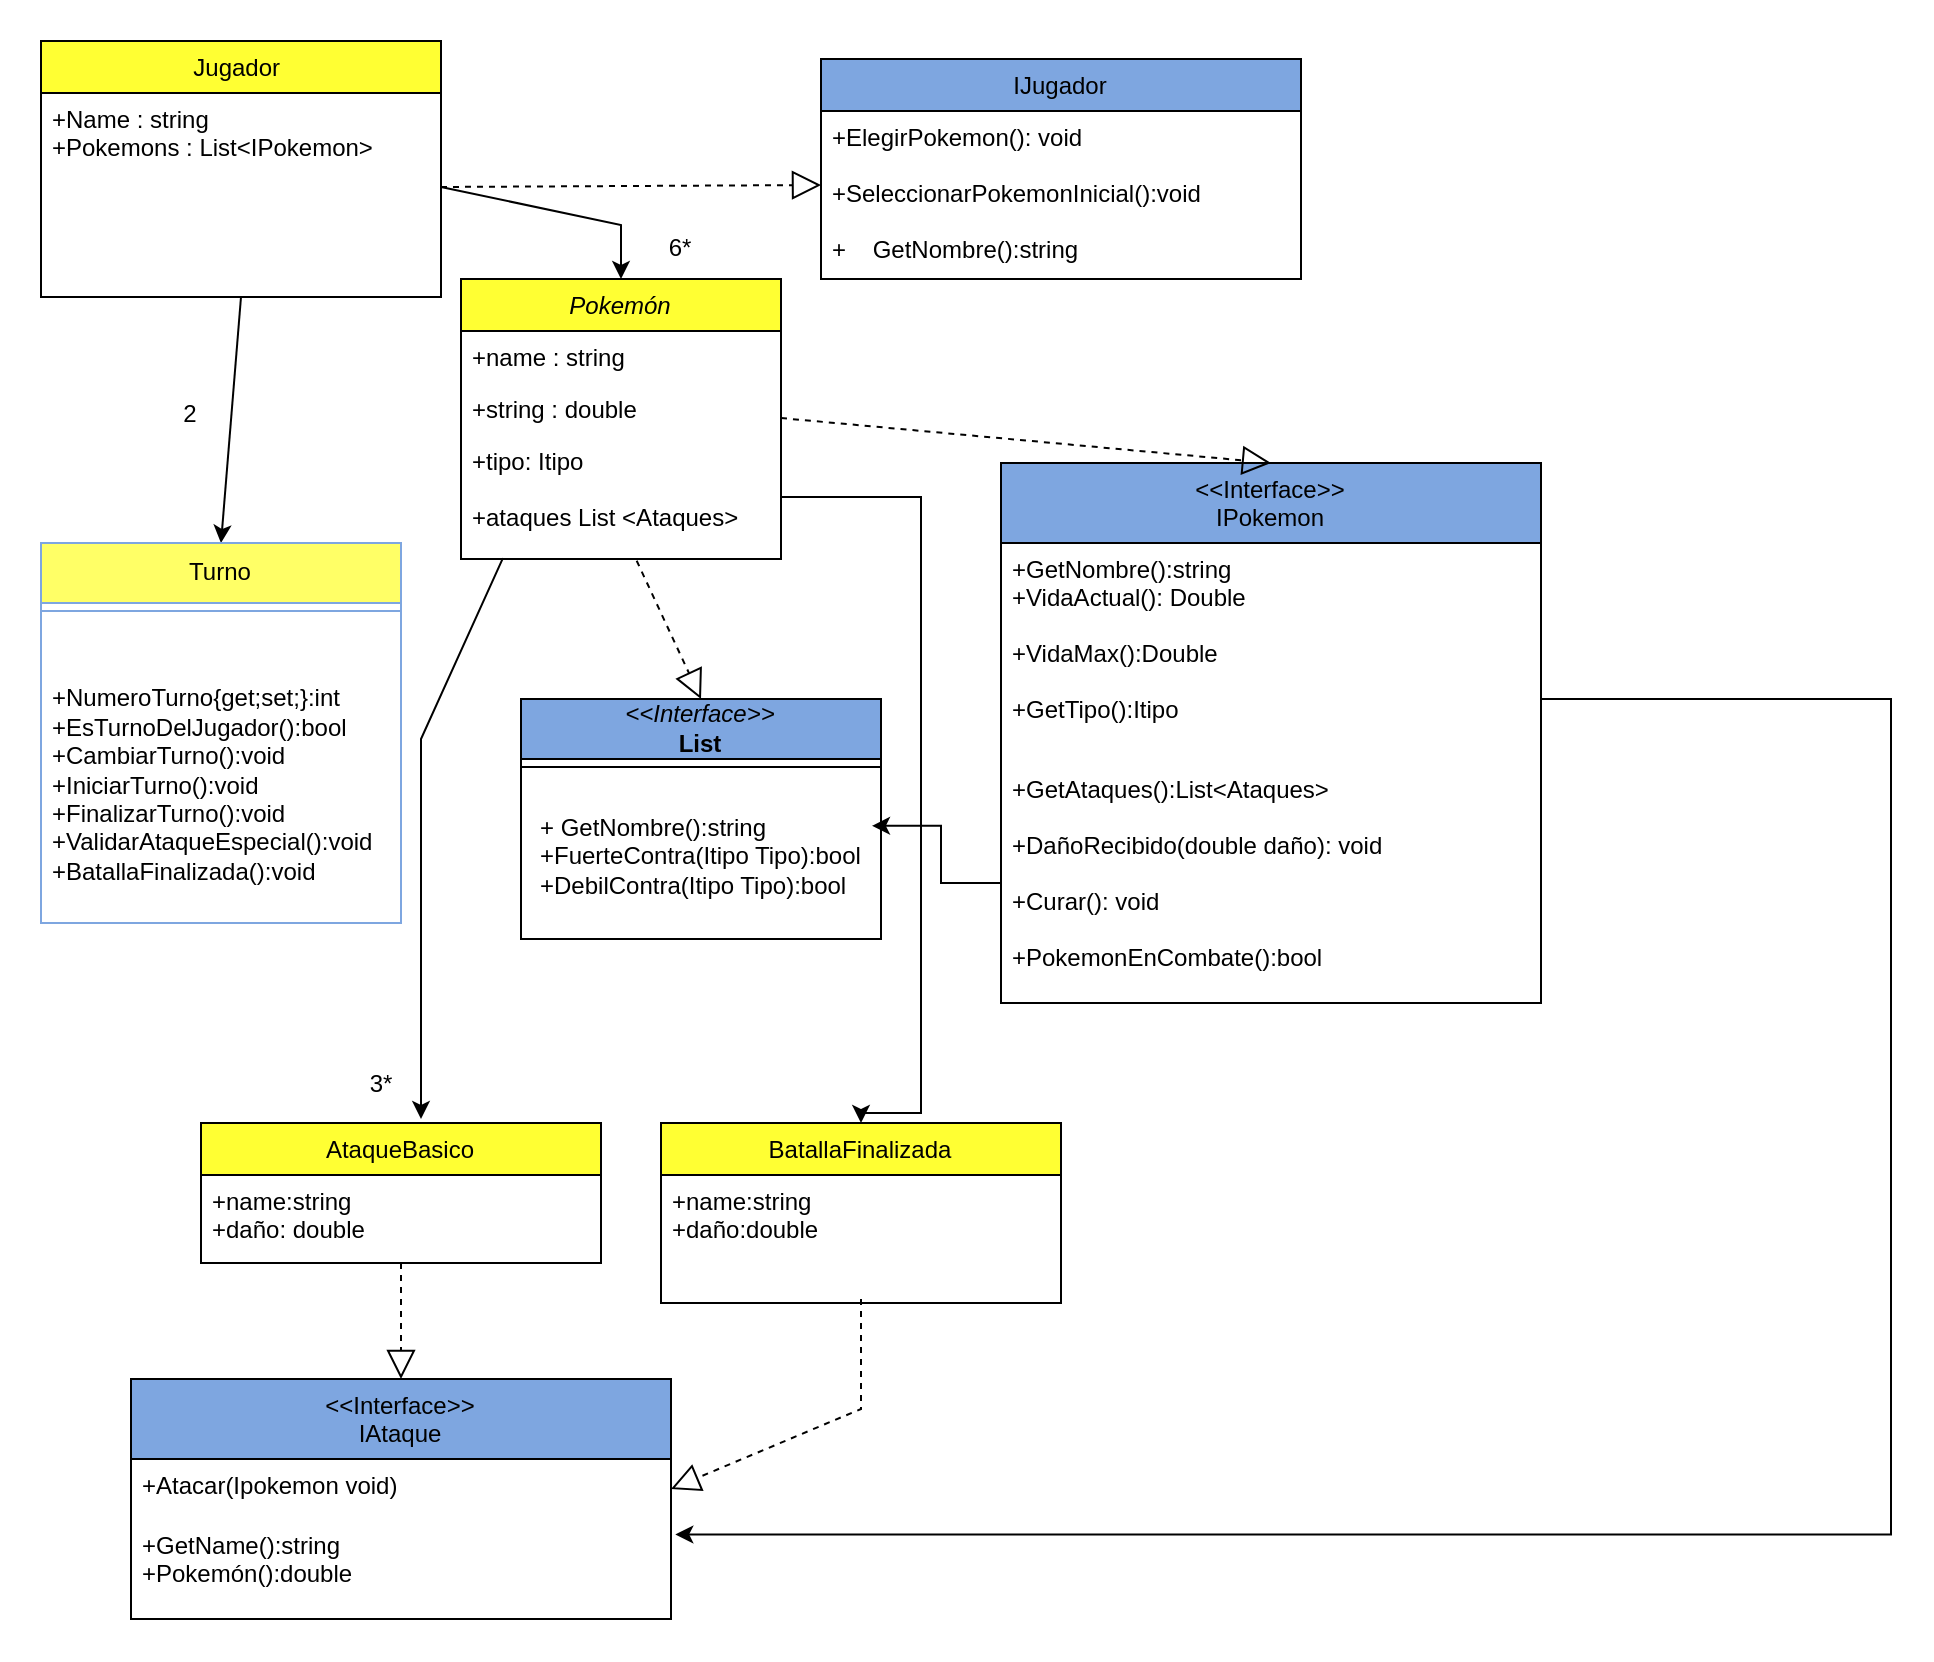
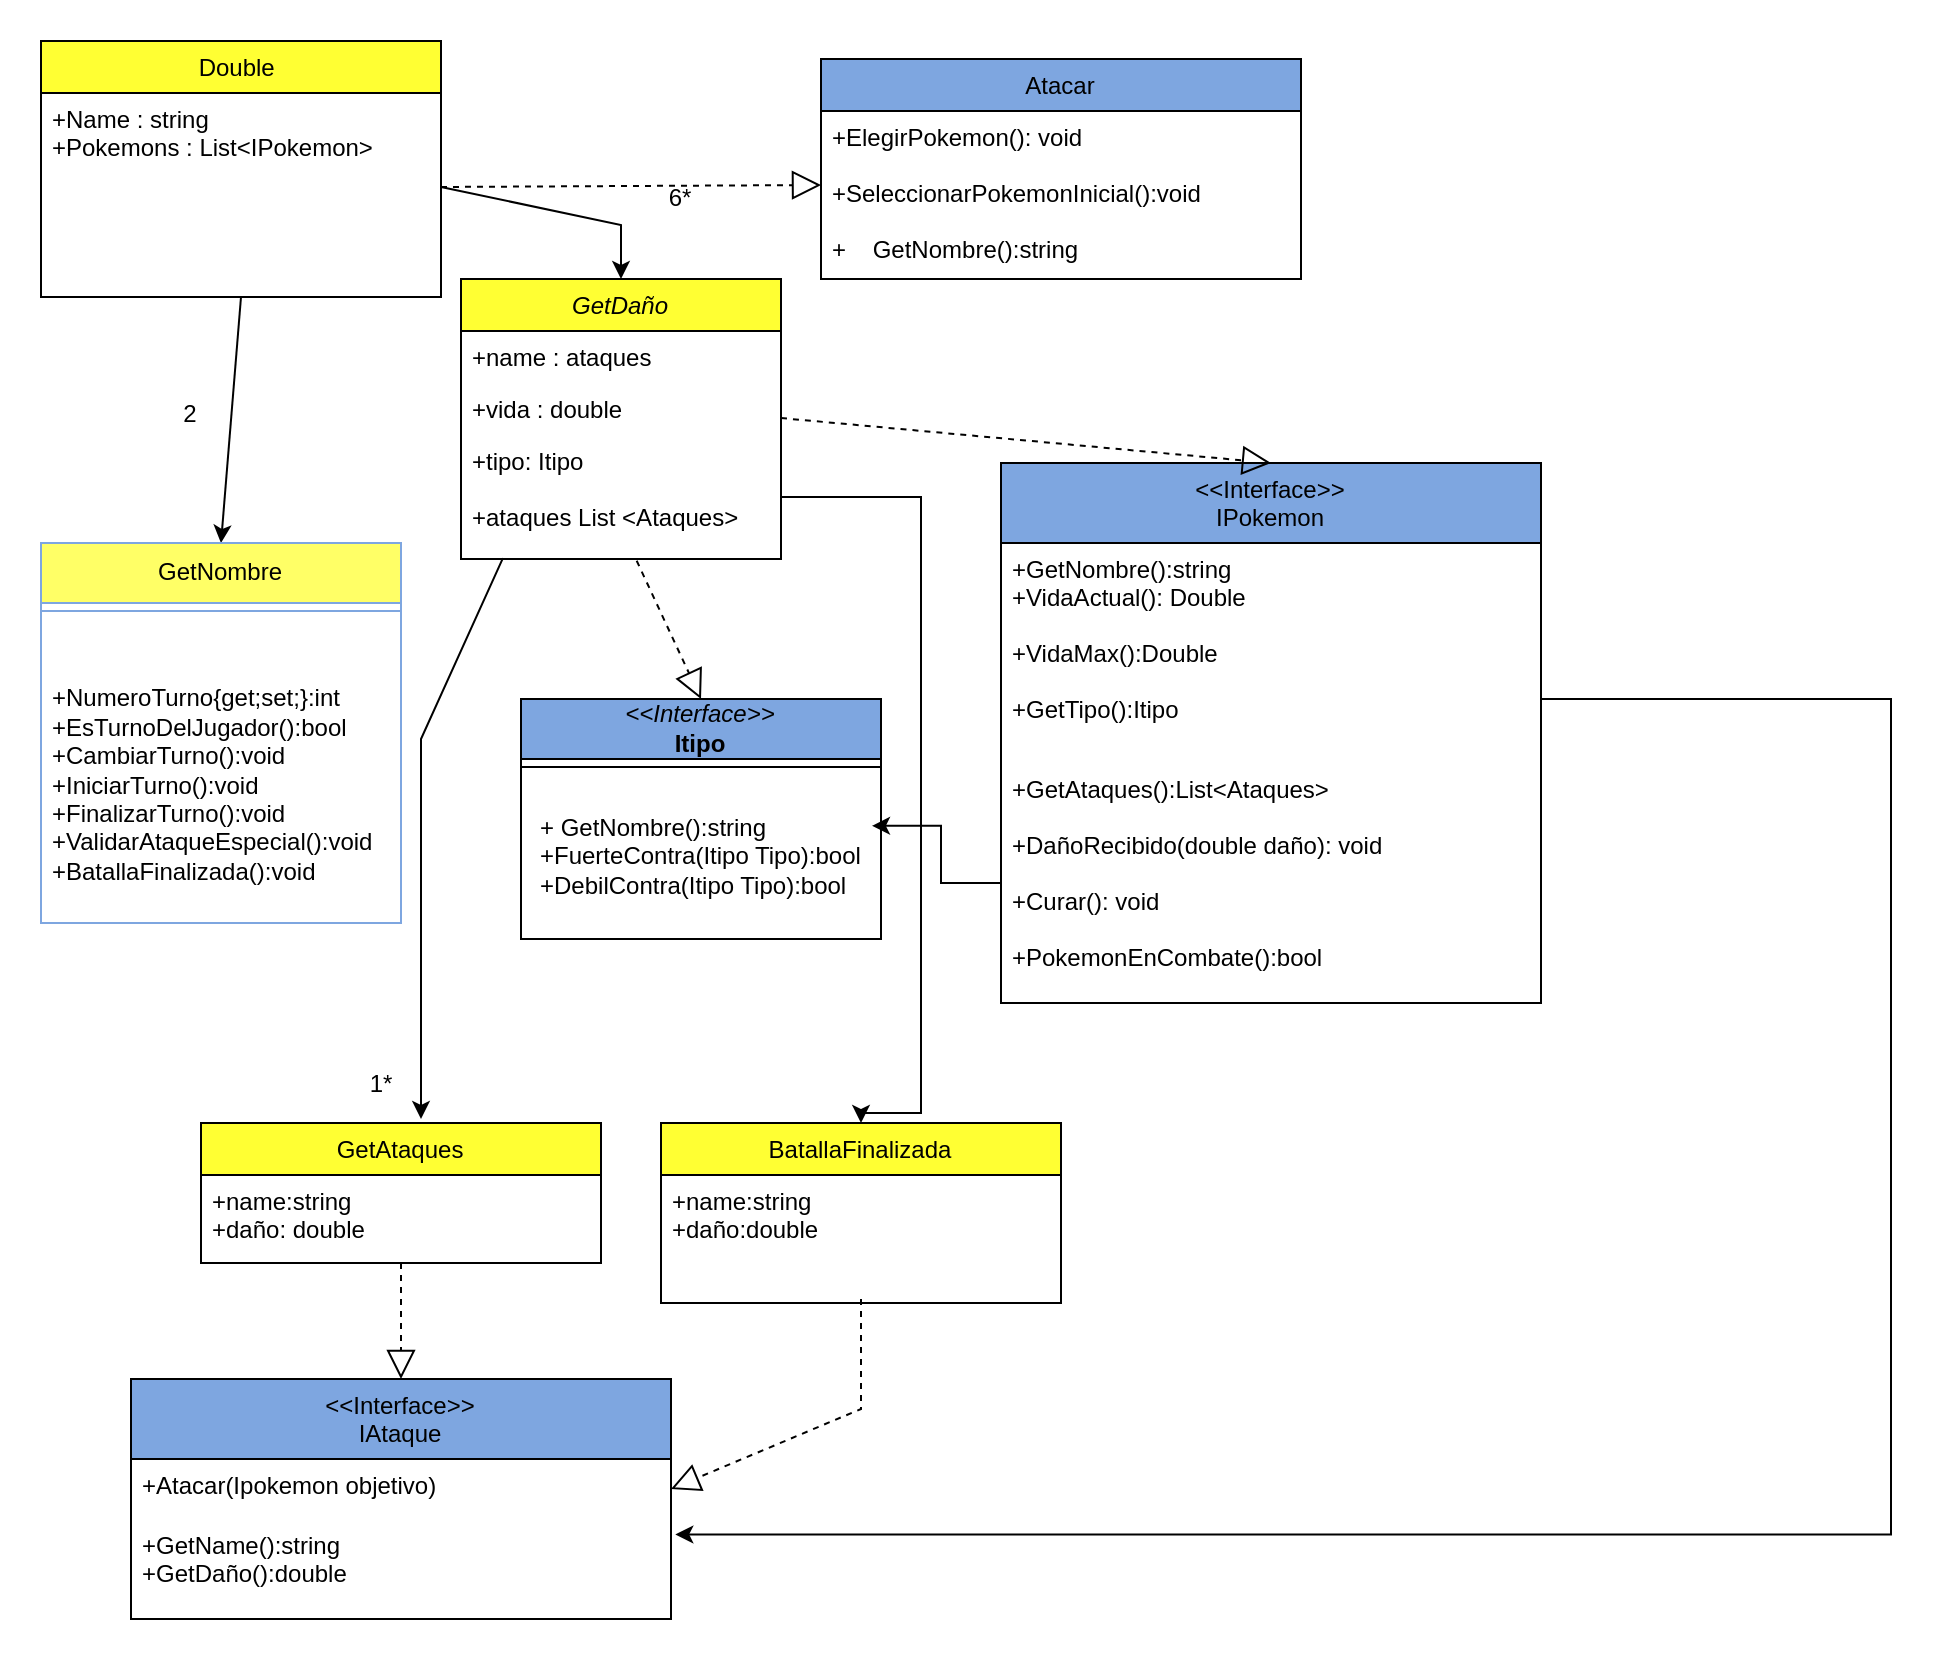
(240, 68) -> (240, 68)
(1060, 86) -> (1060, 86)
(681, 249) -> (681, 199)
(620, 306) -> (620, 306)
(554, 358) -> (563, 358)
(564, 410) -> (550, 410)
(221, 573) -> (221, 573)
(701, 729) -> (701, 729)
(382, 1085) -> (382, 1085)
(400, 1150) -> (400, 1150)
(284, 1486) -> (310, 1486)
(250, 1546) -> (250, 1546)
